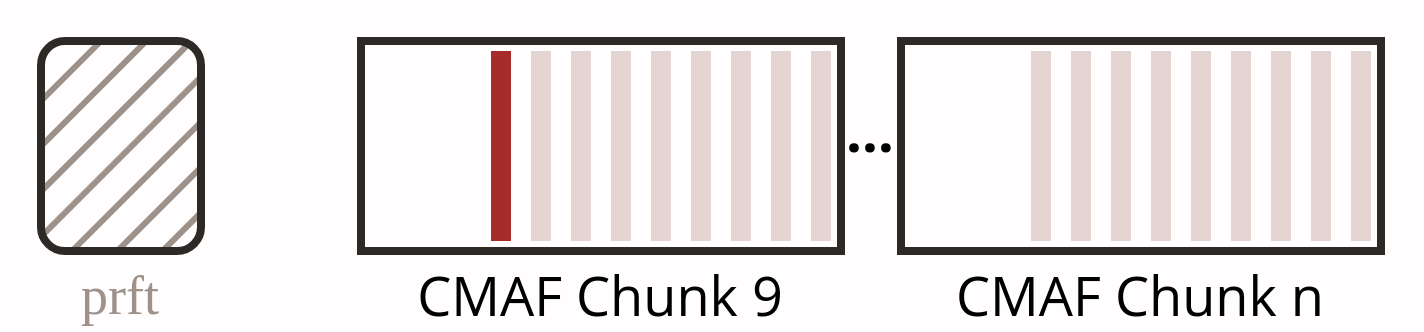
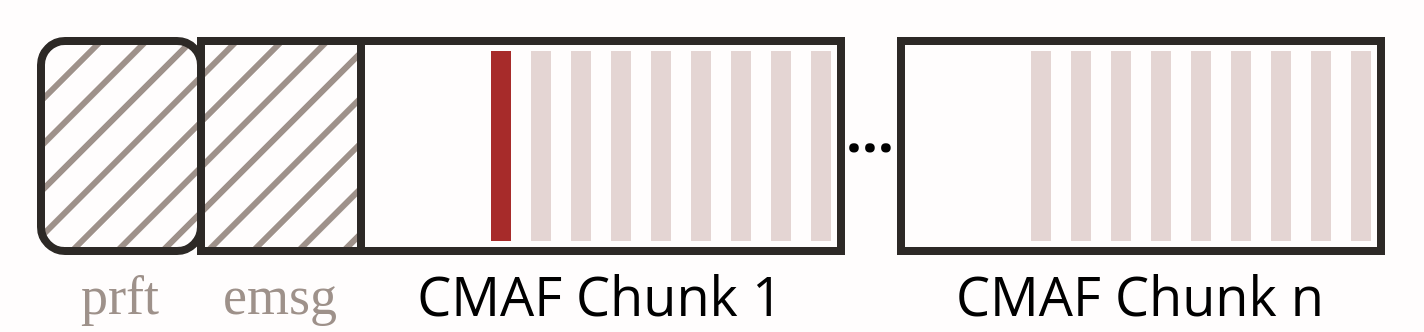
none -> (281, 146)
(601, 297) -> (601, 297)
